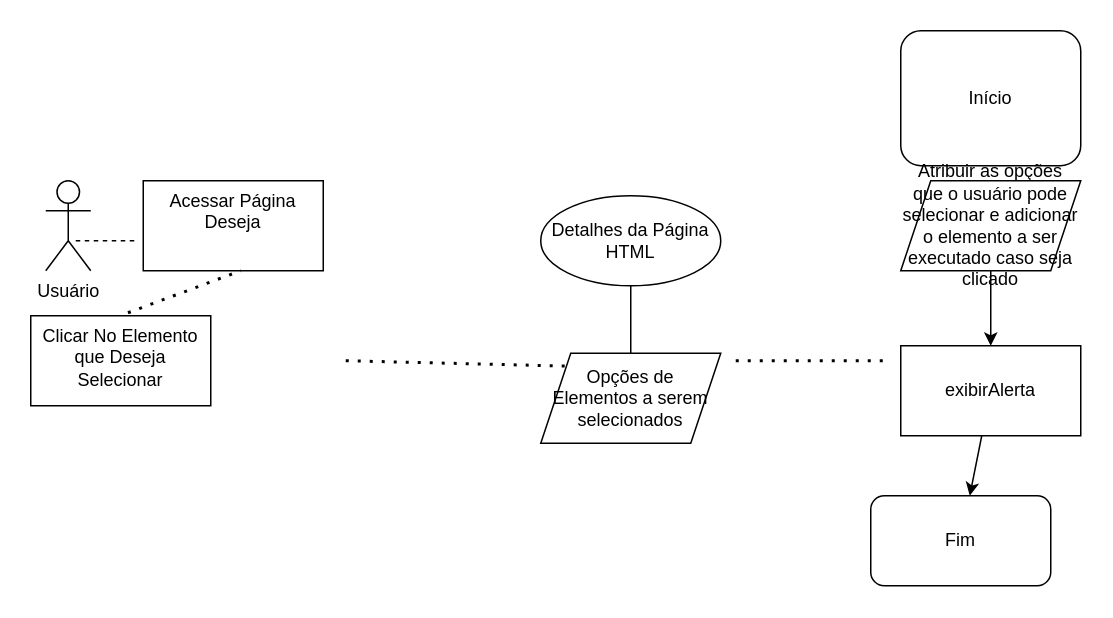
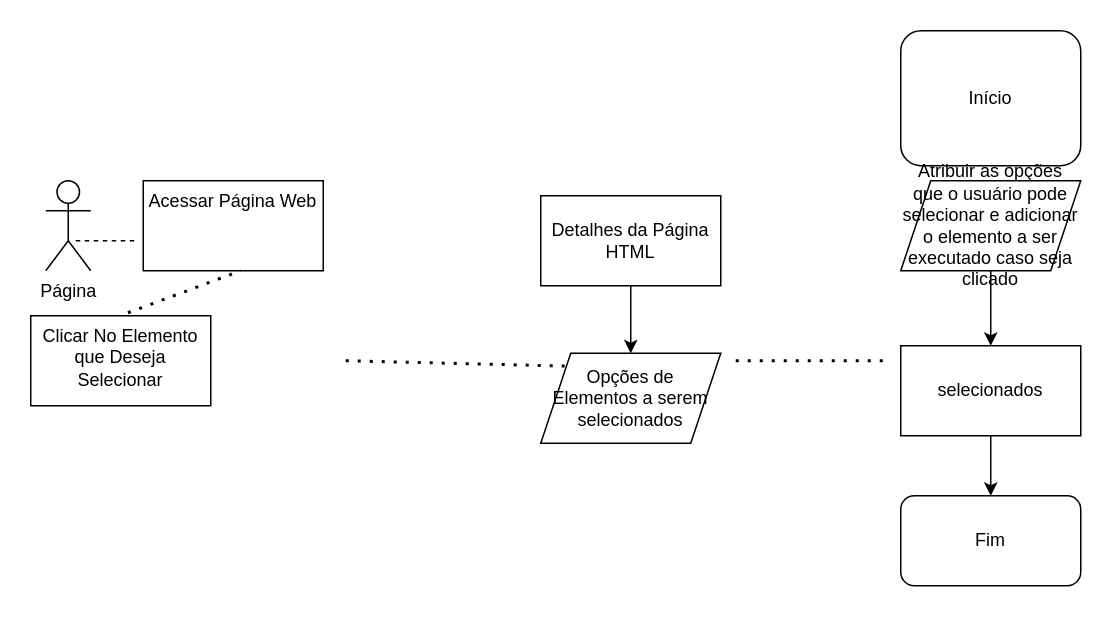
(233, 213) -> (233, 202)
(631, 241) -> (631, 241)
(69, 292) -> (69, 292)
(631, 346) -> (631, 342)
(991, 391) -> (991, 391)
(961, 541) -> (991, 541)
